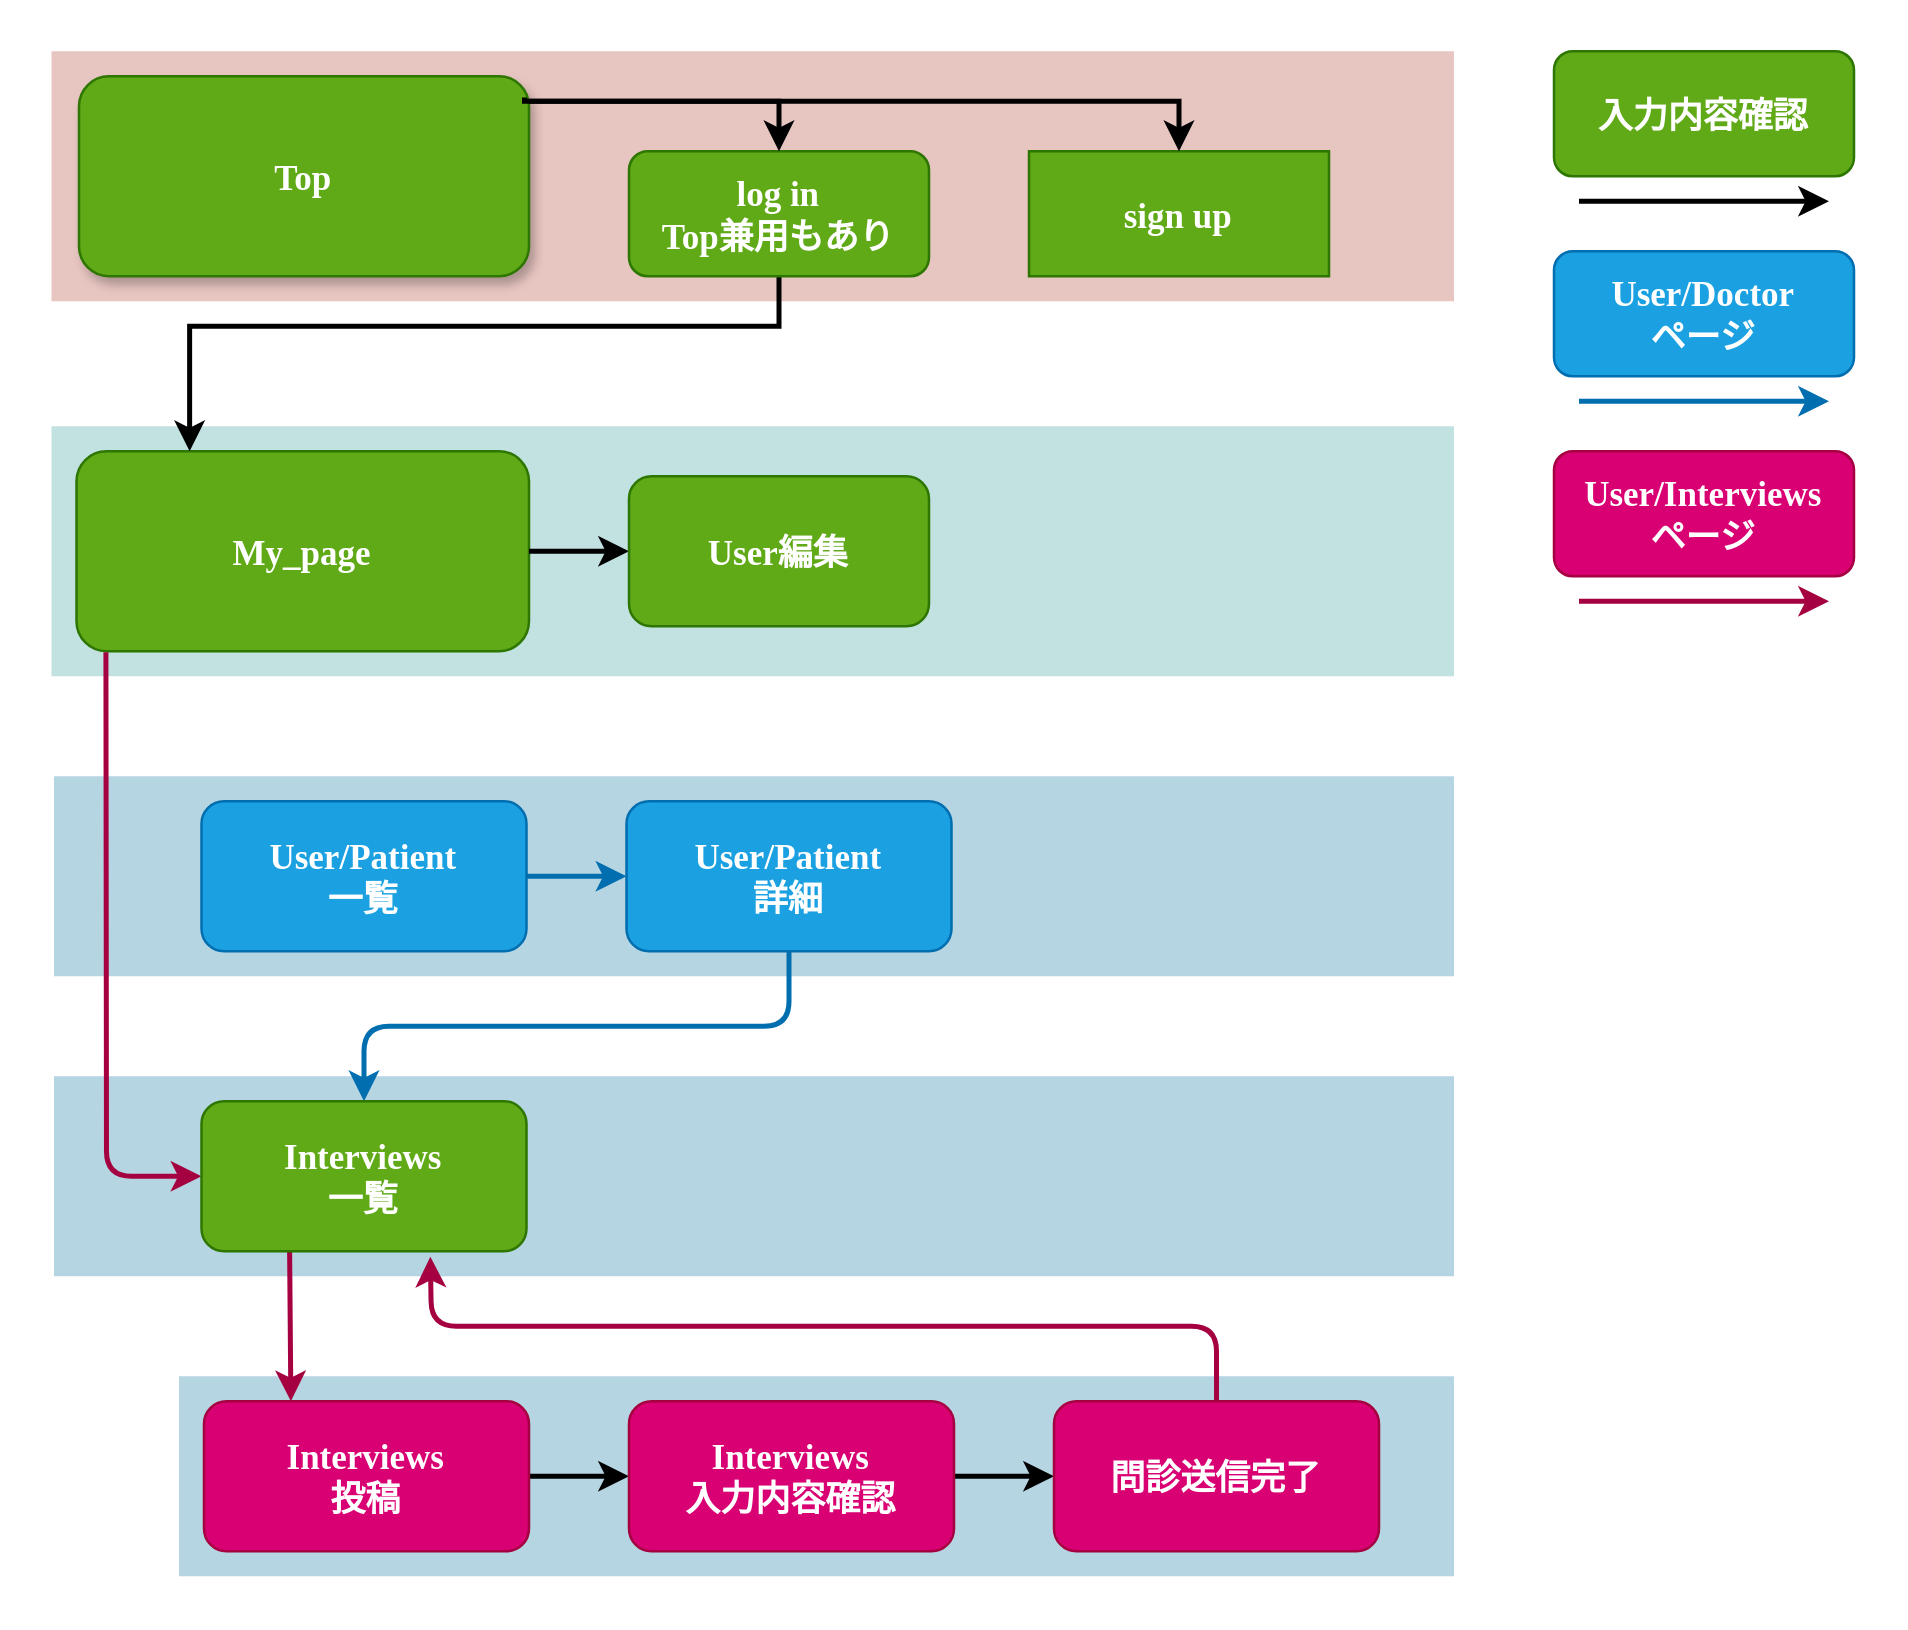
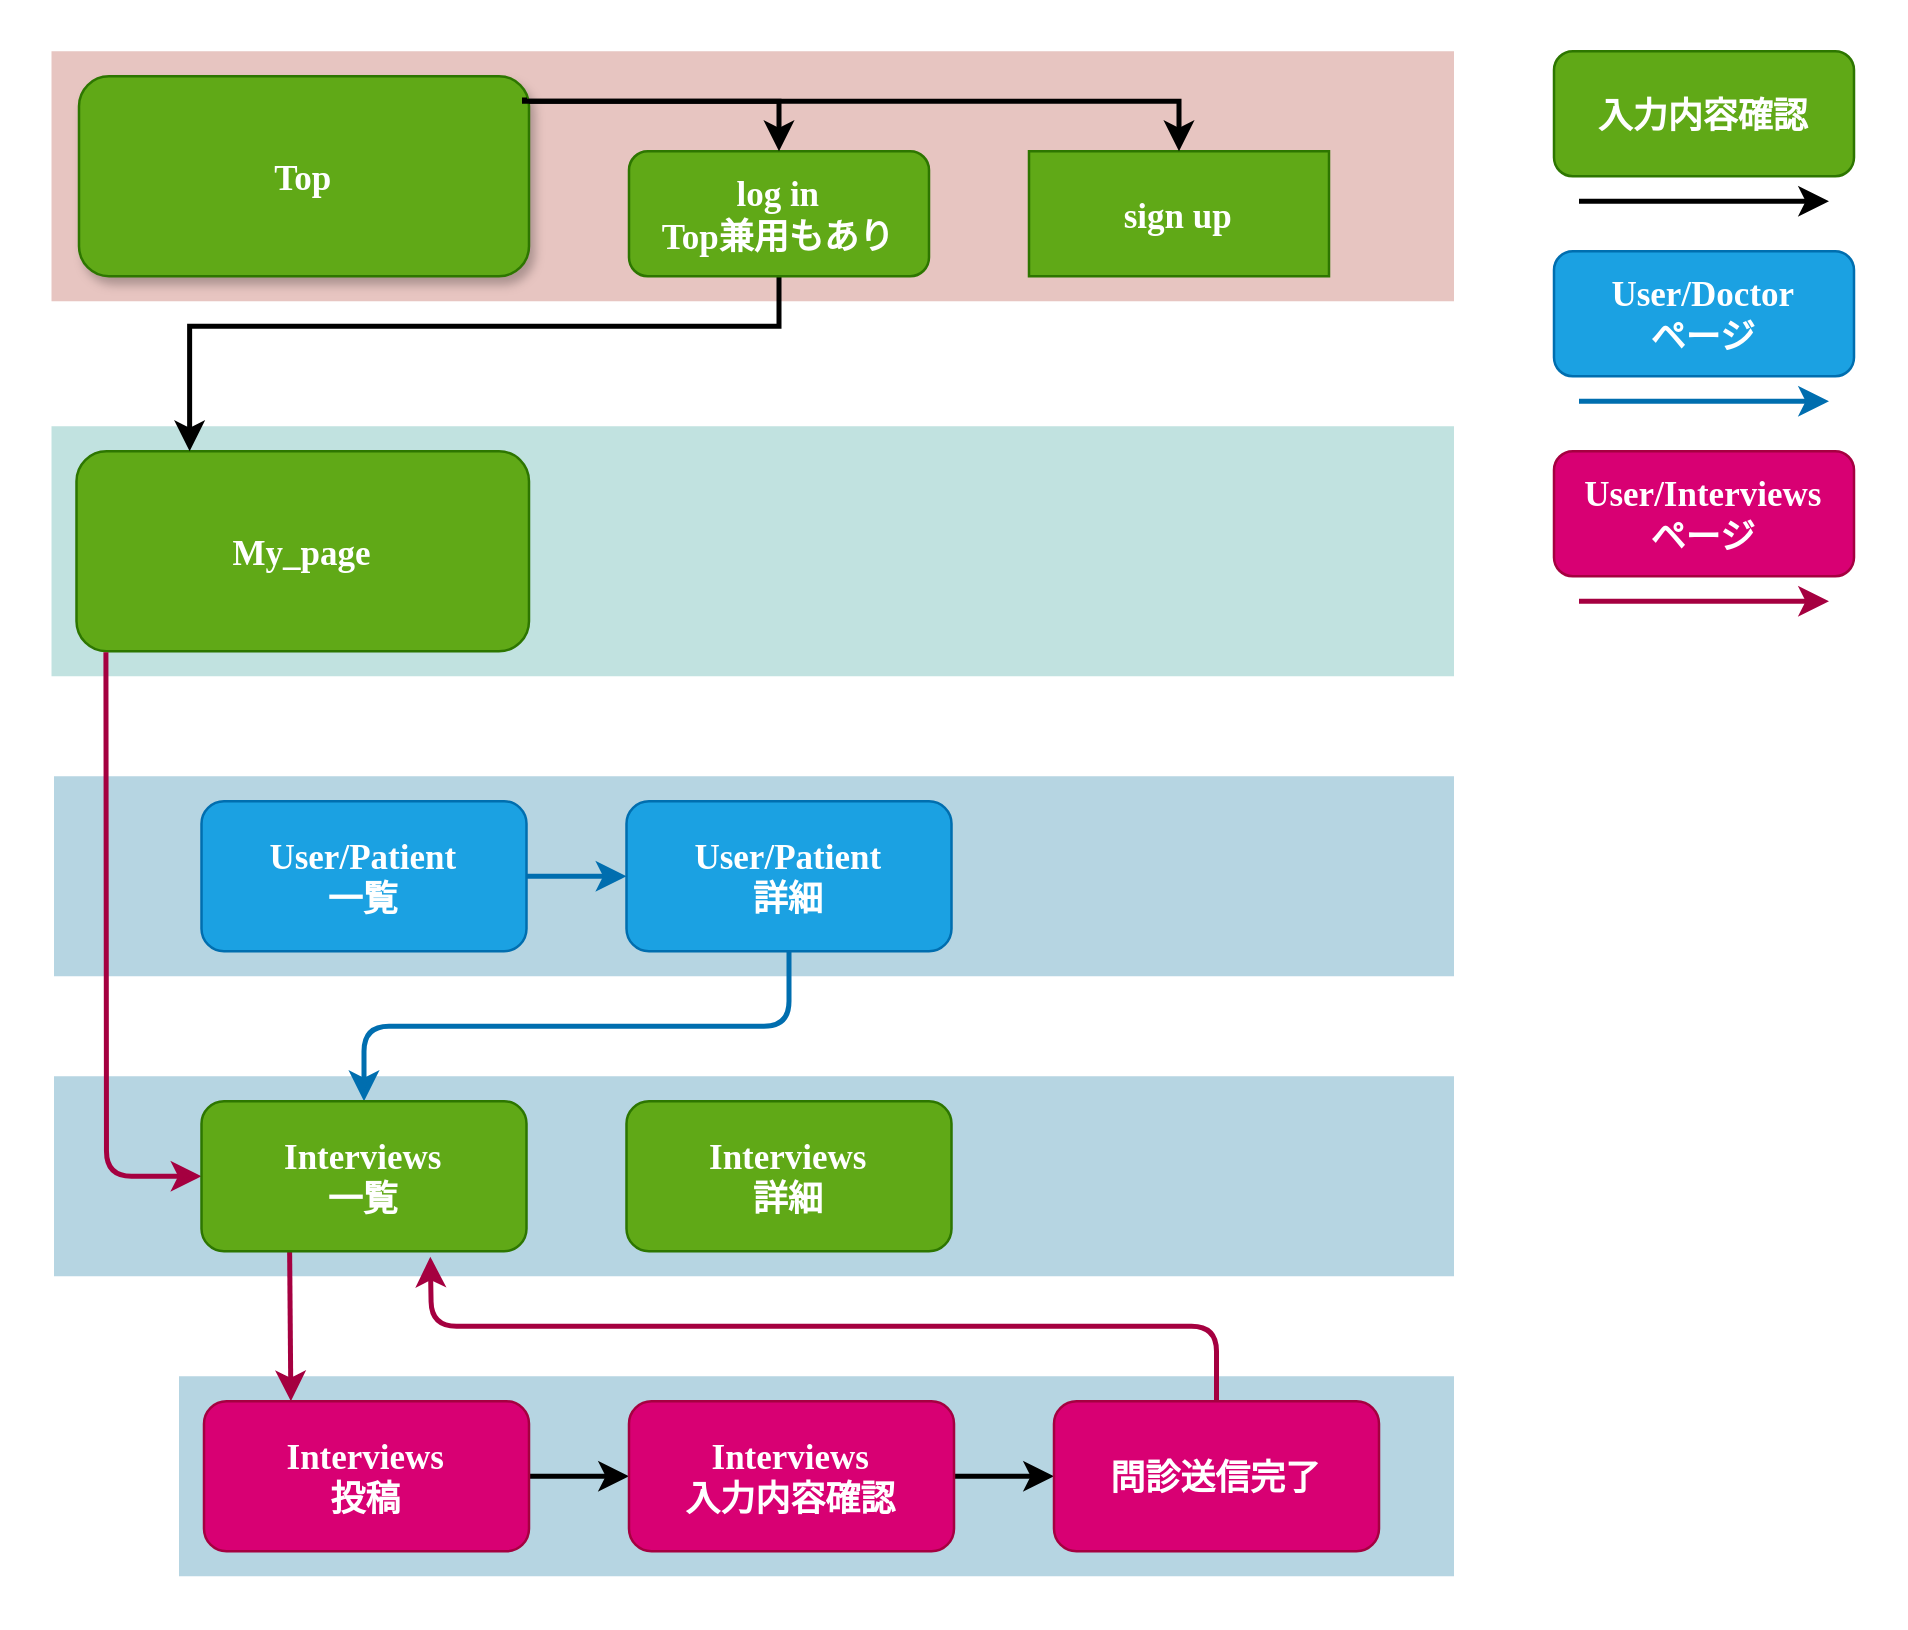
(568, 551) -> none
(779, 551) -> none
none -> (789, 1176)
